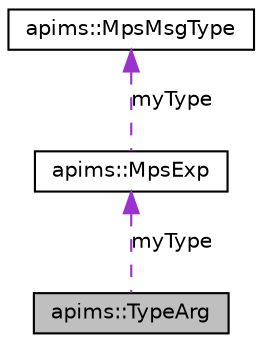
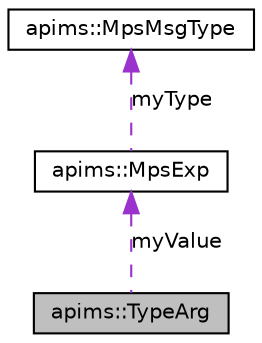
(173, 242) -> (177, 242)
